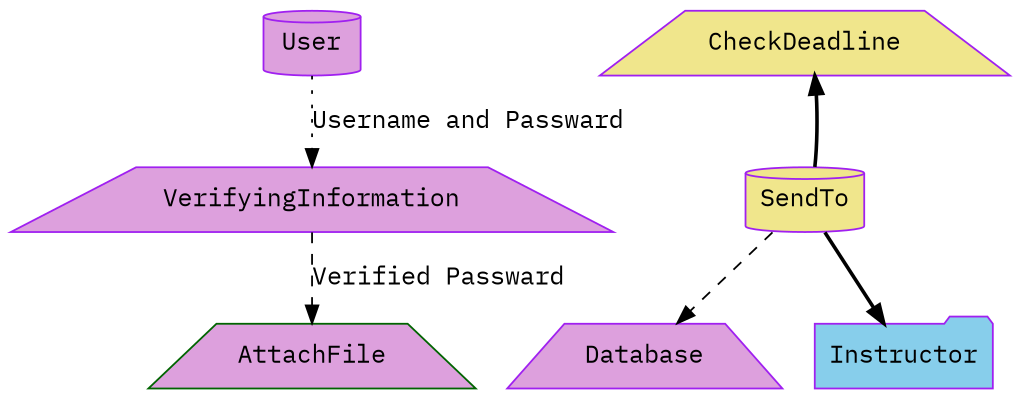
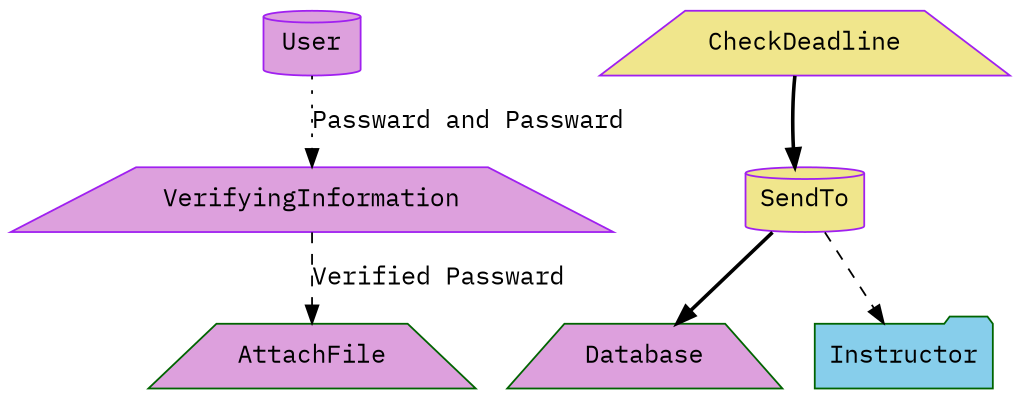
(469, 121) -> (469, 121)
(817, 131) -> (793, 112)
(849, 270) -> (849, 270)
(731, 272) -> (731, 272)
(645, 356) -> (645, 356)
(904, 356) -> (904, 356)
